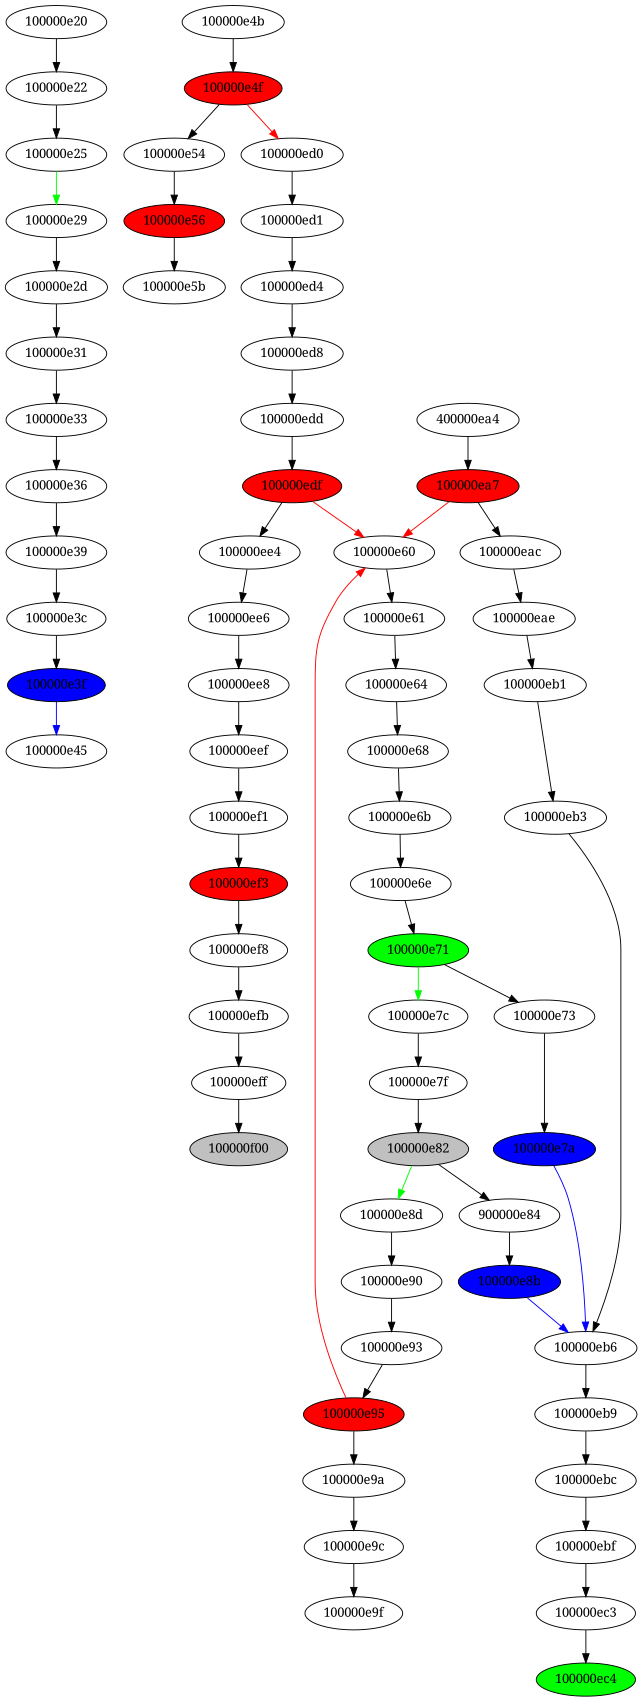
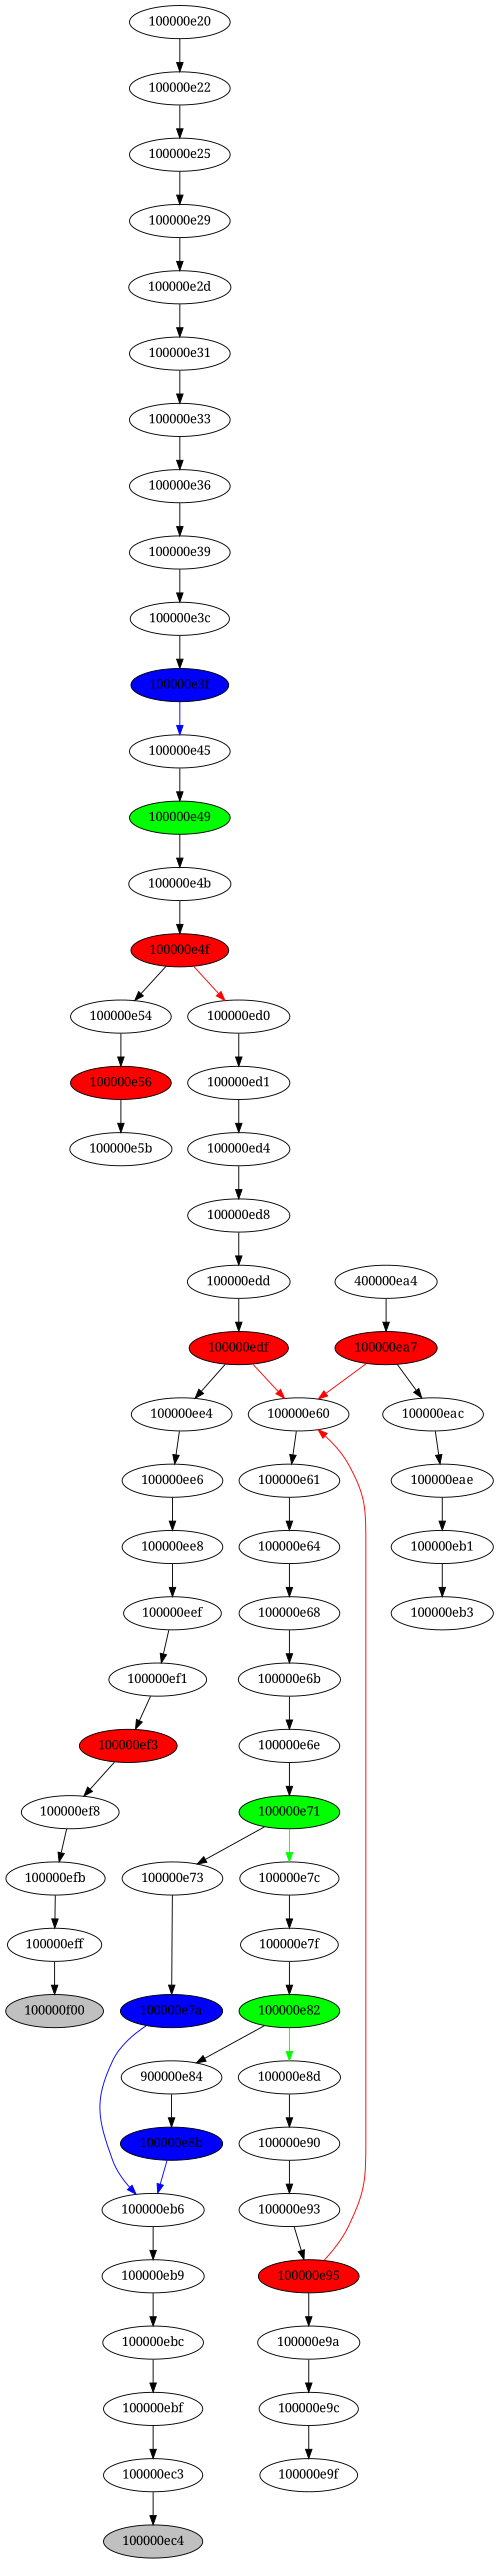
(56, 183) -> (180, 183)
none -> (180, 818)
(621, 1073) -> none
(418, 1149) -> (289, 2011)
(586, 1680) -> (153, 2542)
